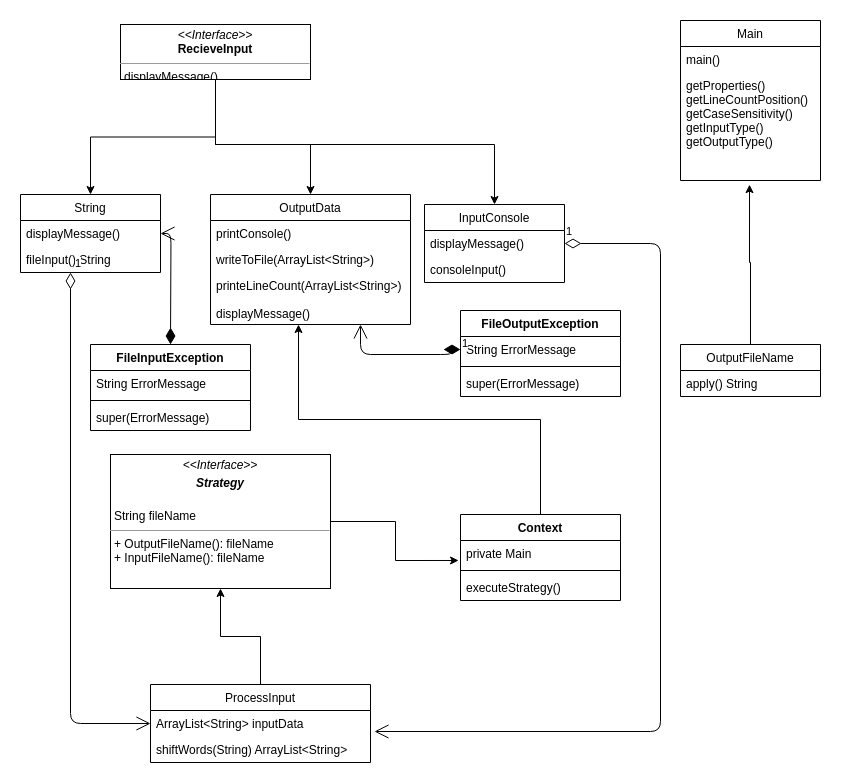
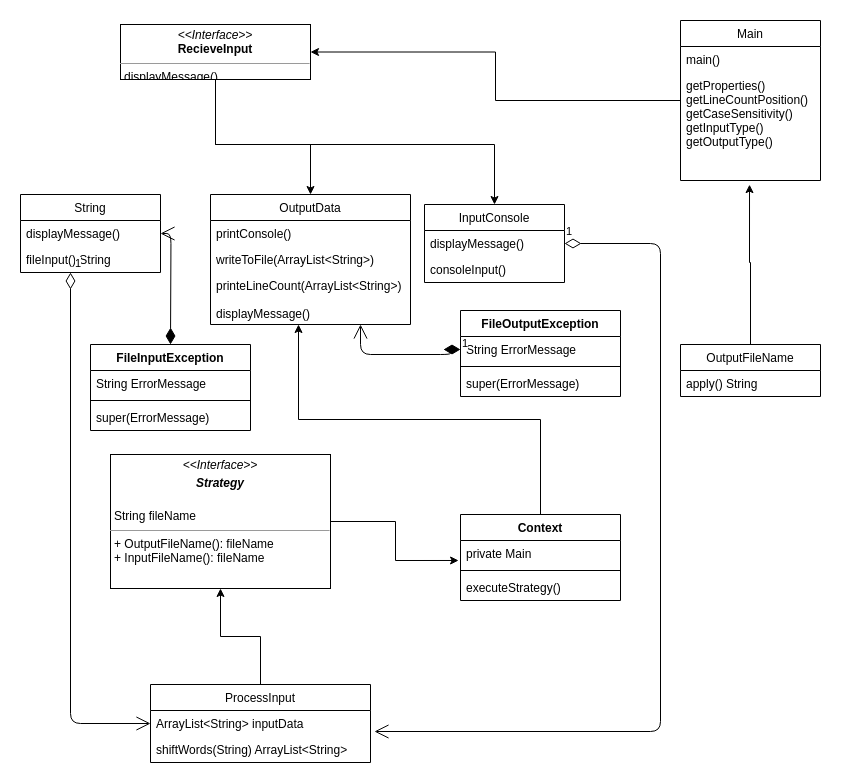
none -> (496, 80)
(127, 137) -> none
